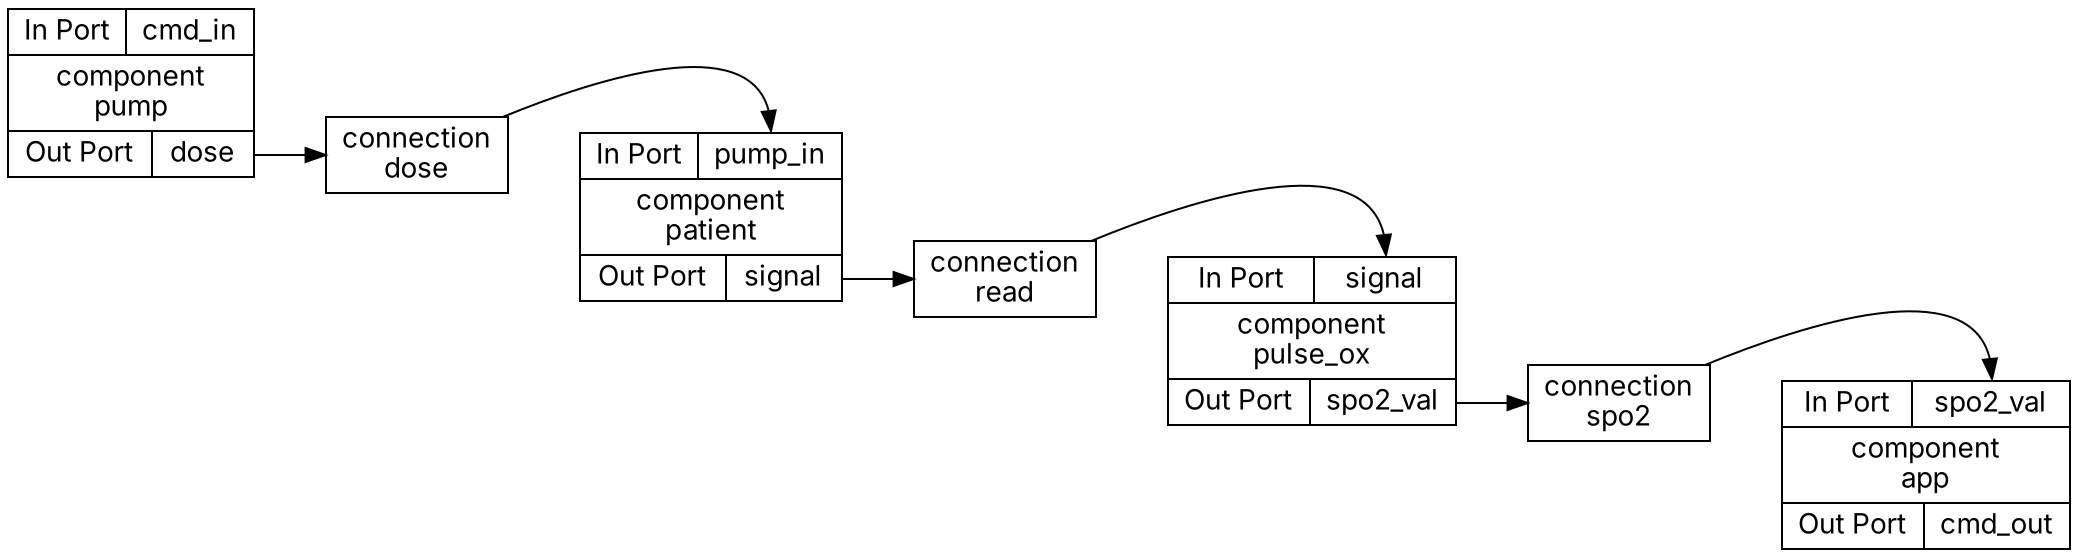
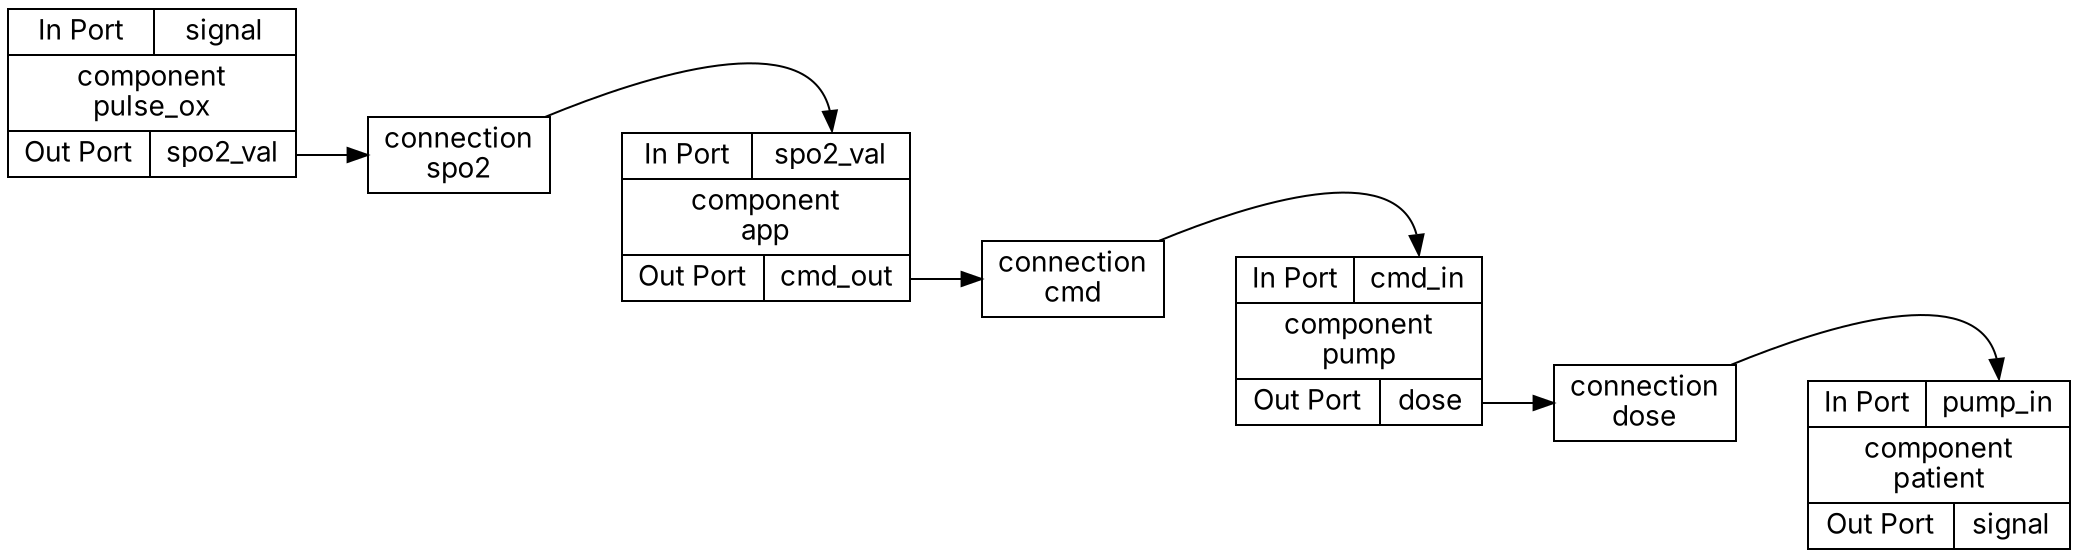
(1005, 279) -> none
none -> (1073, 279)
